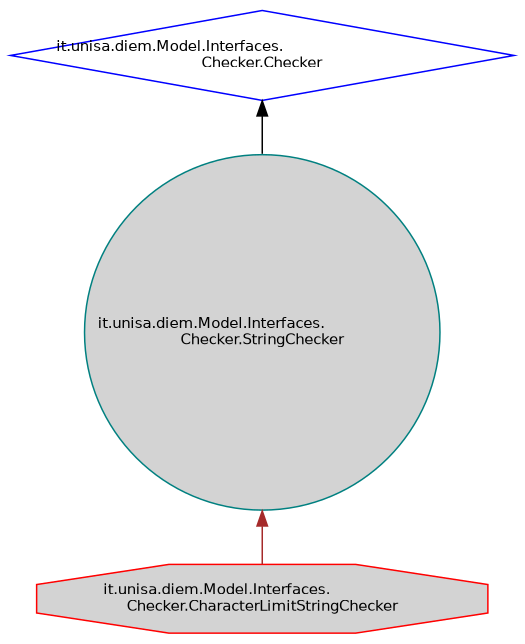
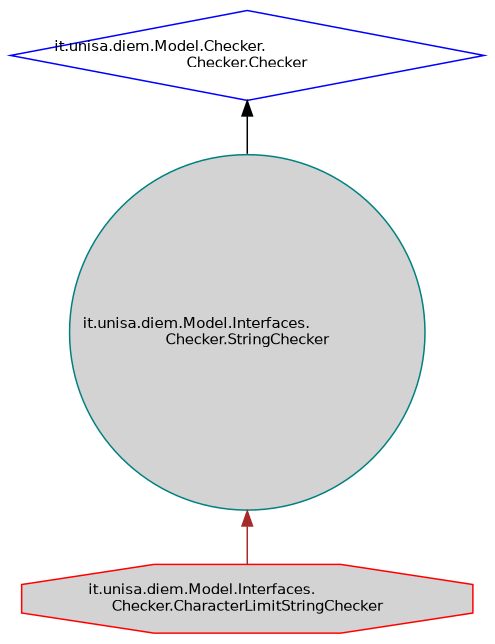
(262, 55) -> (247, 55)
